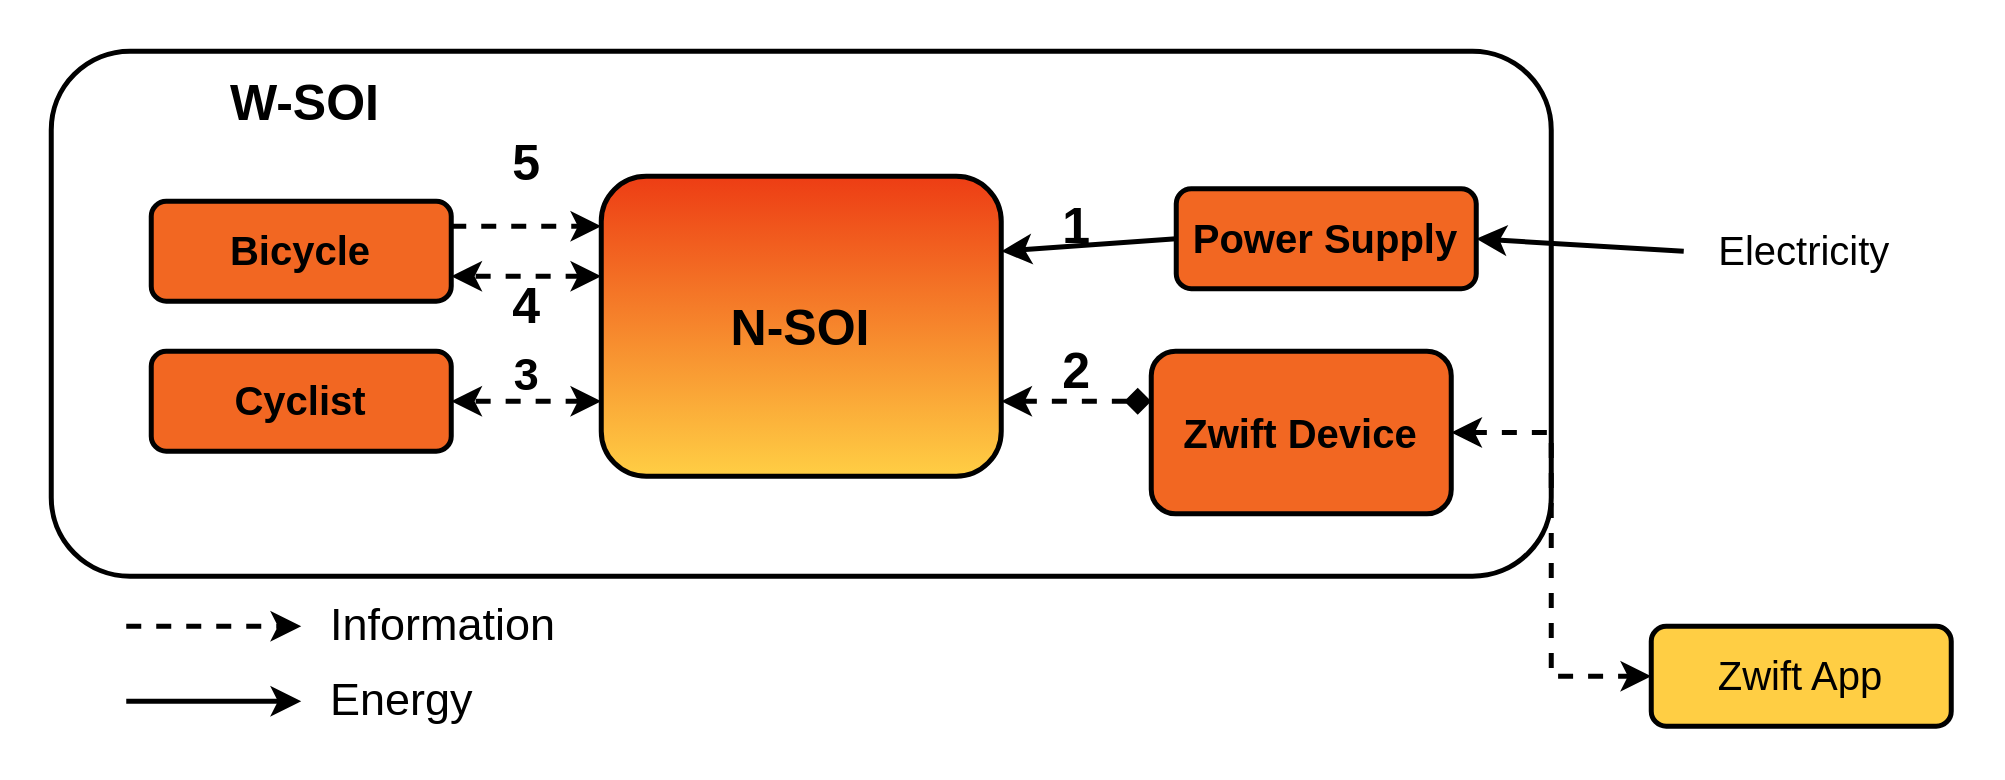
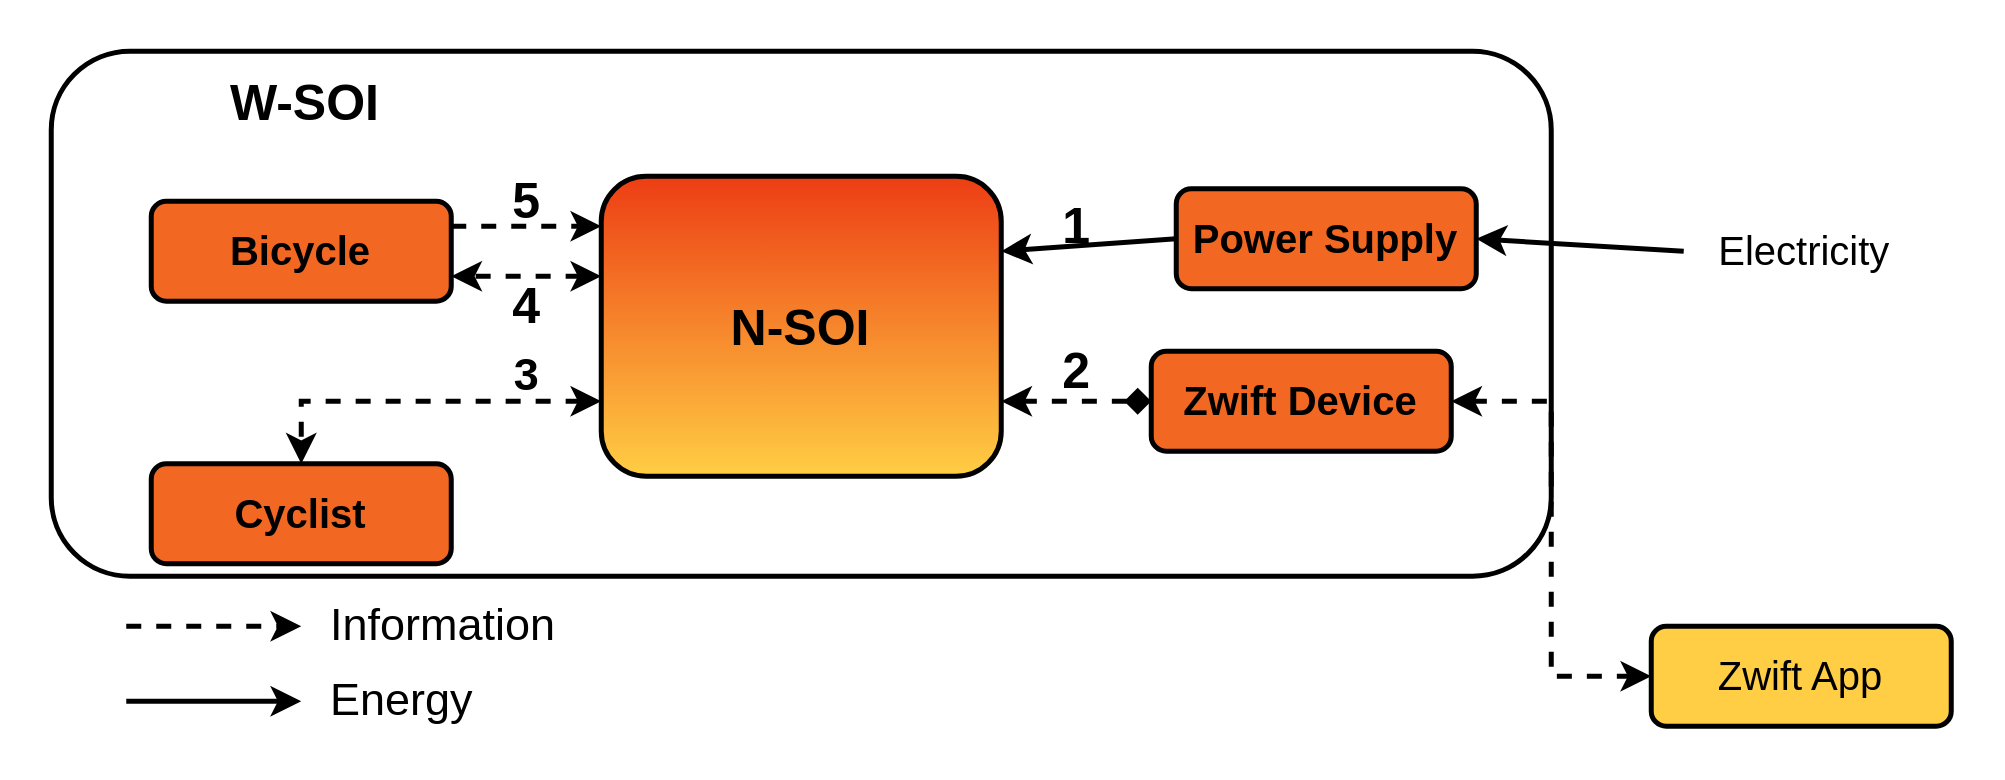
(526, 161) -> (526, 199)
(301, 401) -> (301, 514)
(1301, 433) -> (1301, 401)
